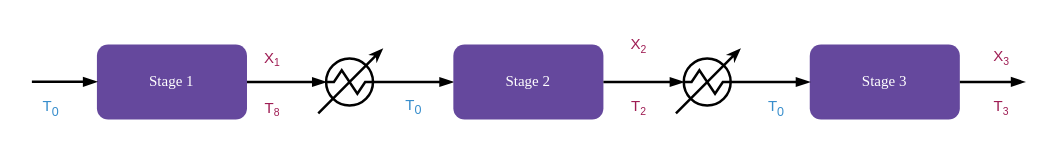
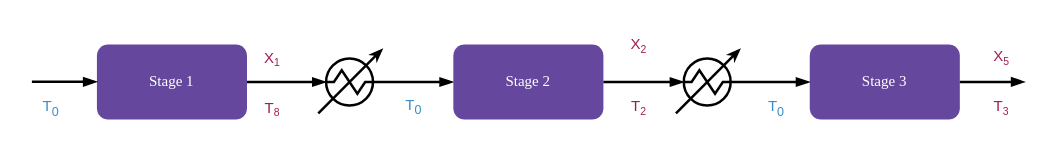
(1001, 57) -> (1001, 57)
